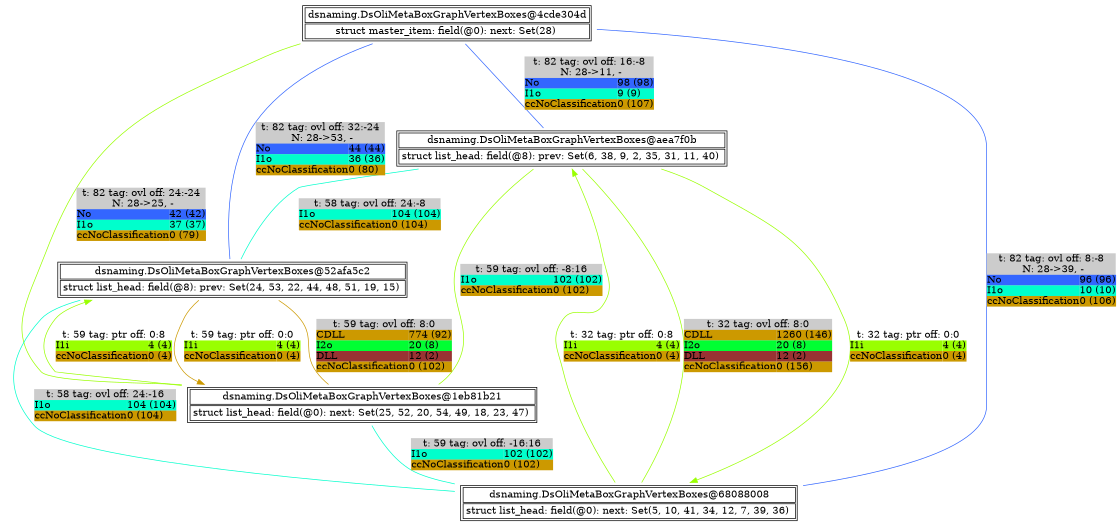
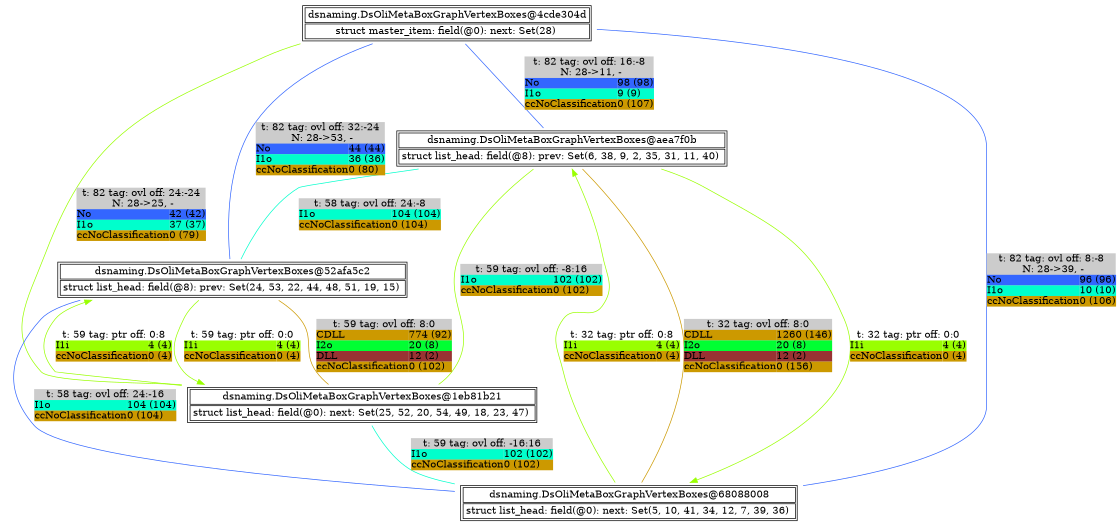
(678, 315) -> (678, 315)
(175, 342) -> (175, 342)
(161, 461) -> (161, 461)
